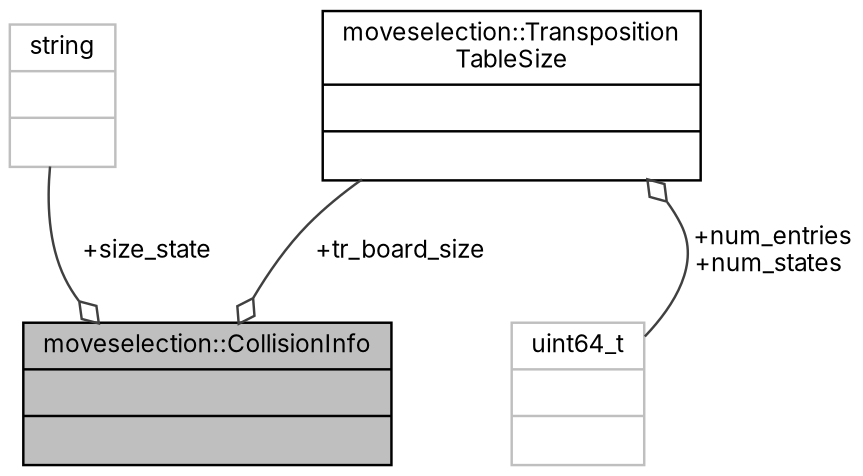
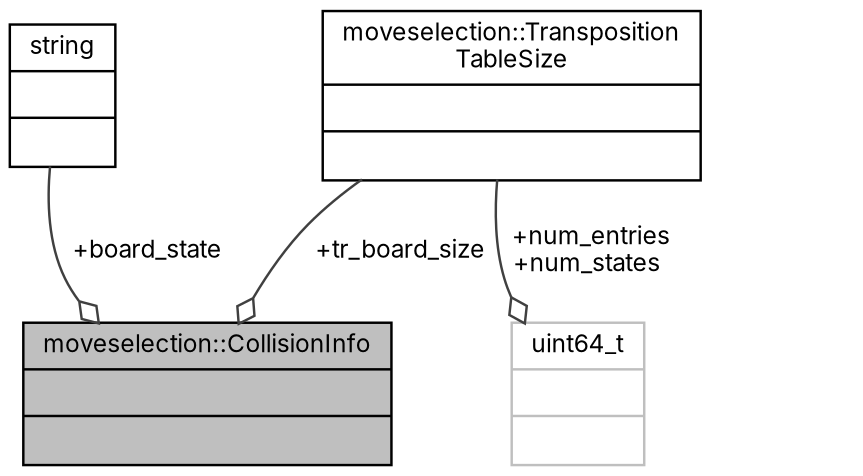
(63, 96) -> (63, 96)
(144, 252) -> (144, 252)
(685, 273) -> (497, 239)
